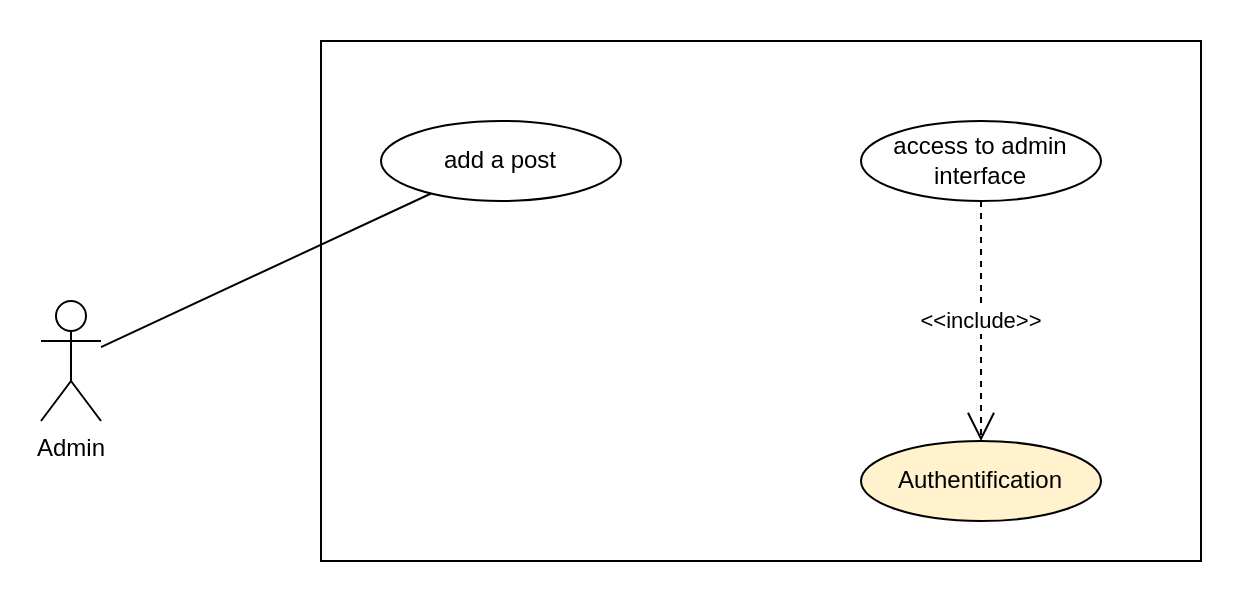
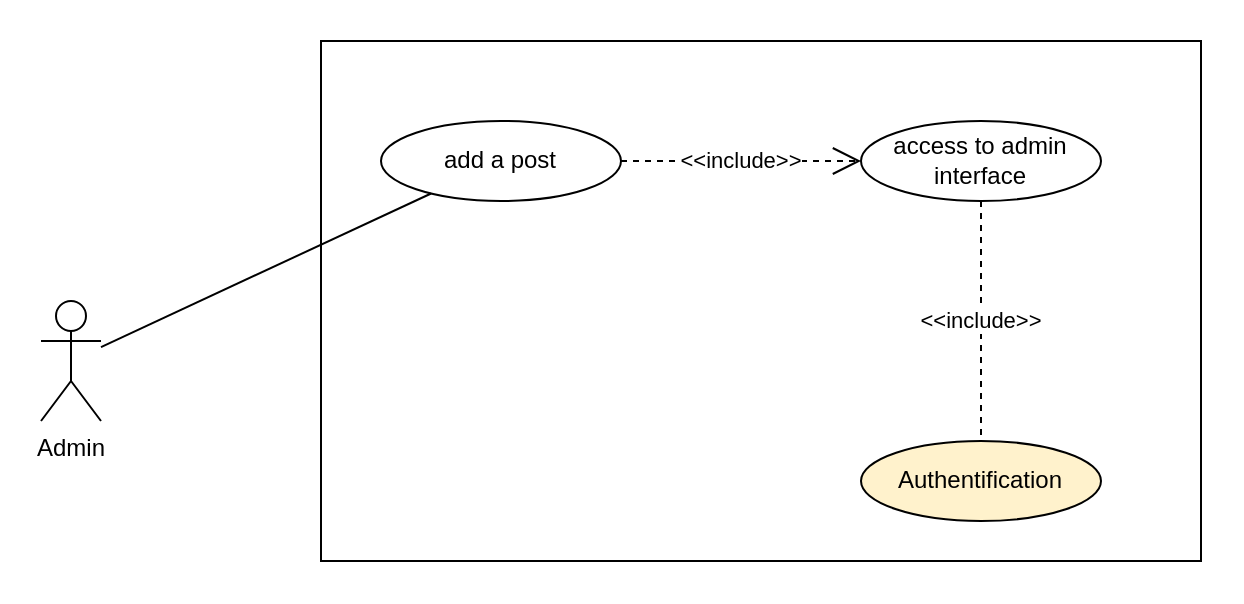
none -> (738, 161)
(981, 433) -> (981, 435)
